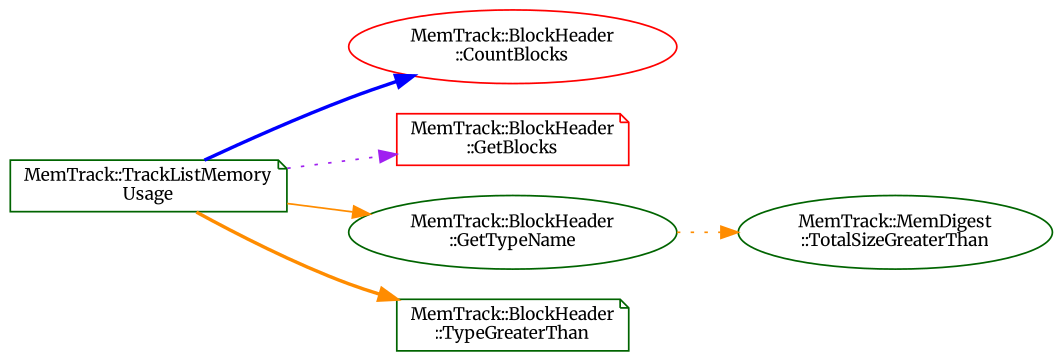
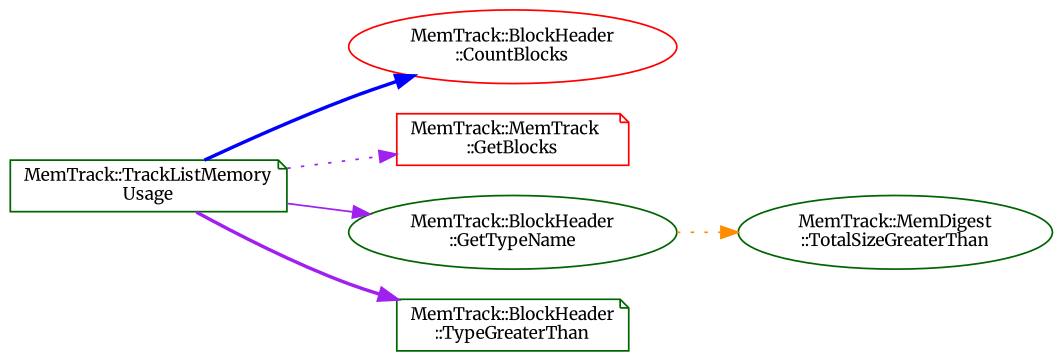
(513, 140) -> (513, 140)
(320, 208) -> (320, 208)
(286, 258) -> (286, 258)
